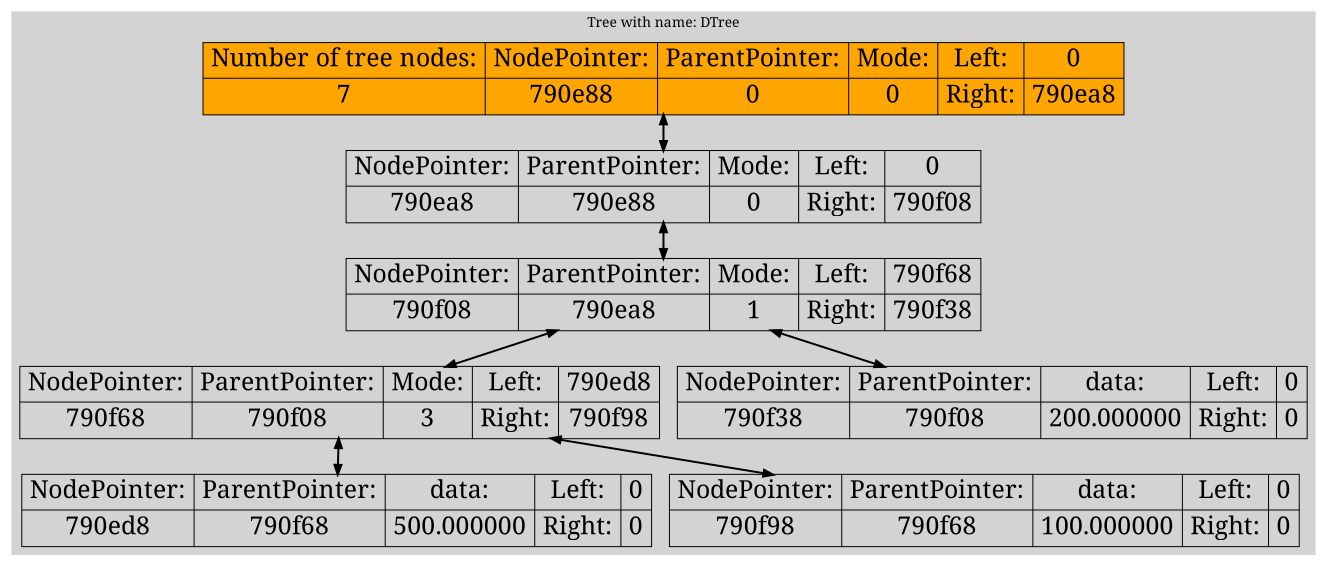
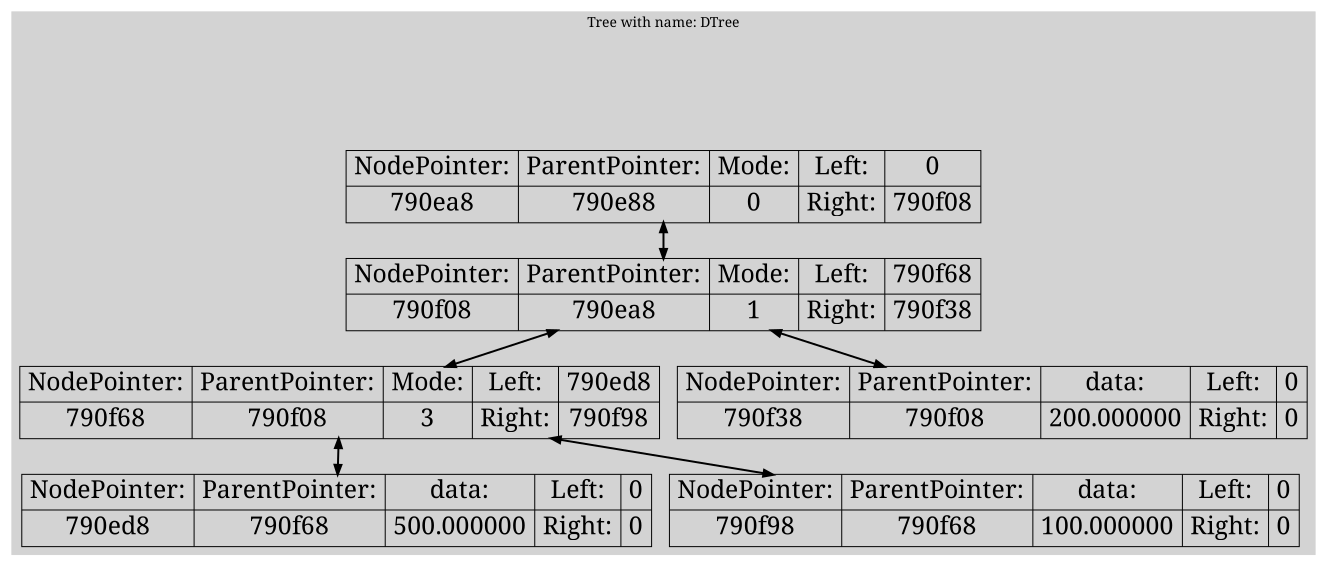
(663, 79) -> none
